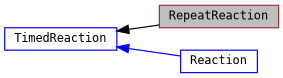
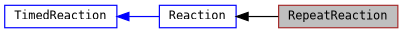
(144, 27) -> (263, 17)
